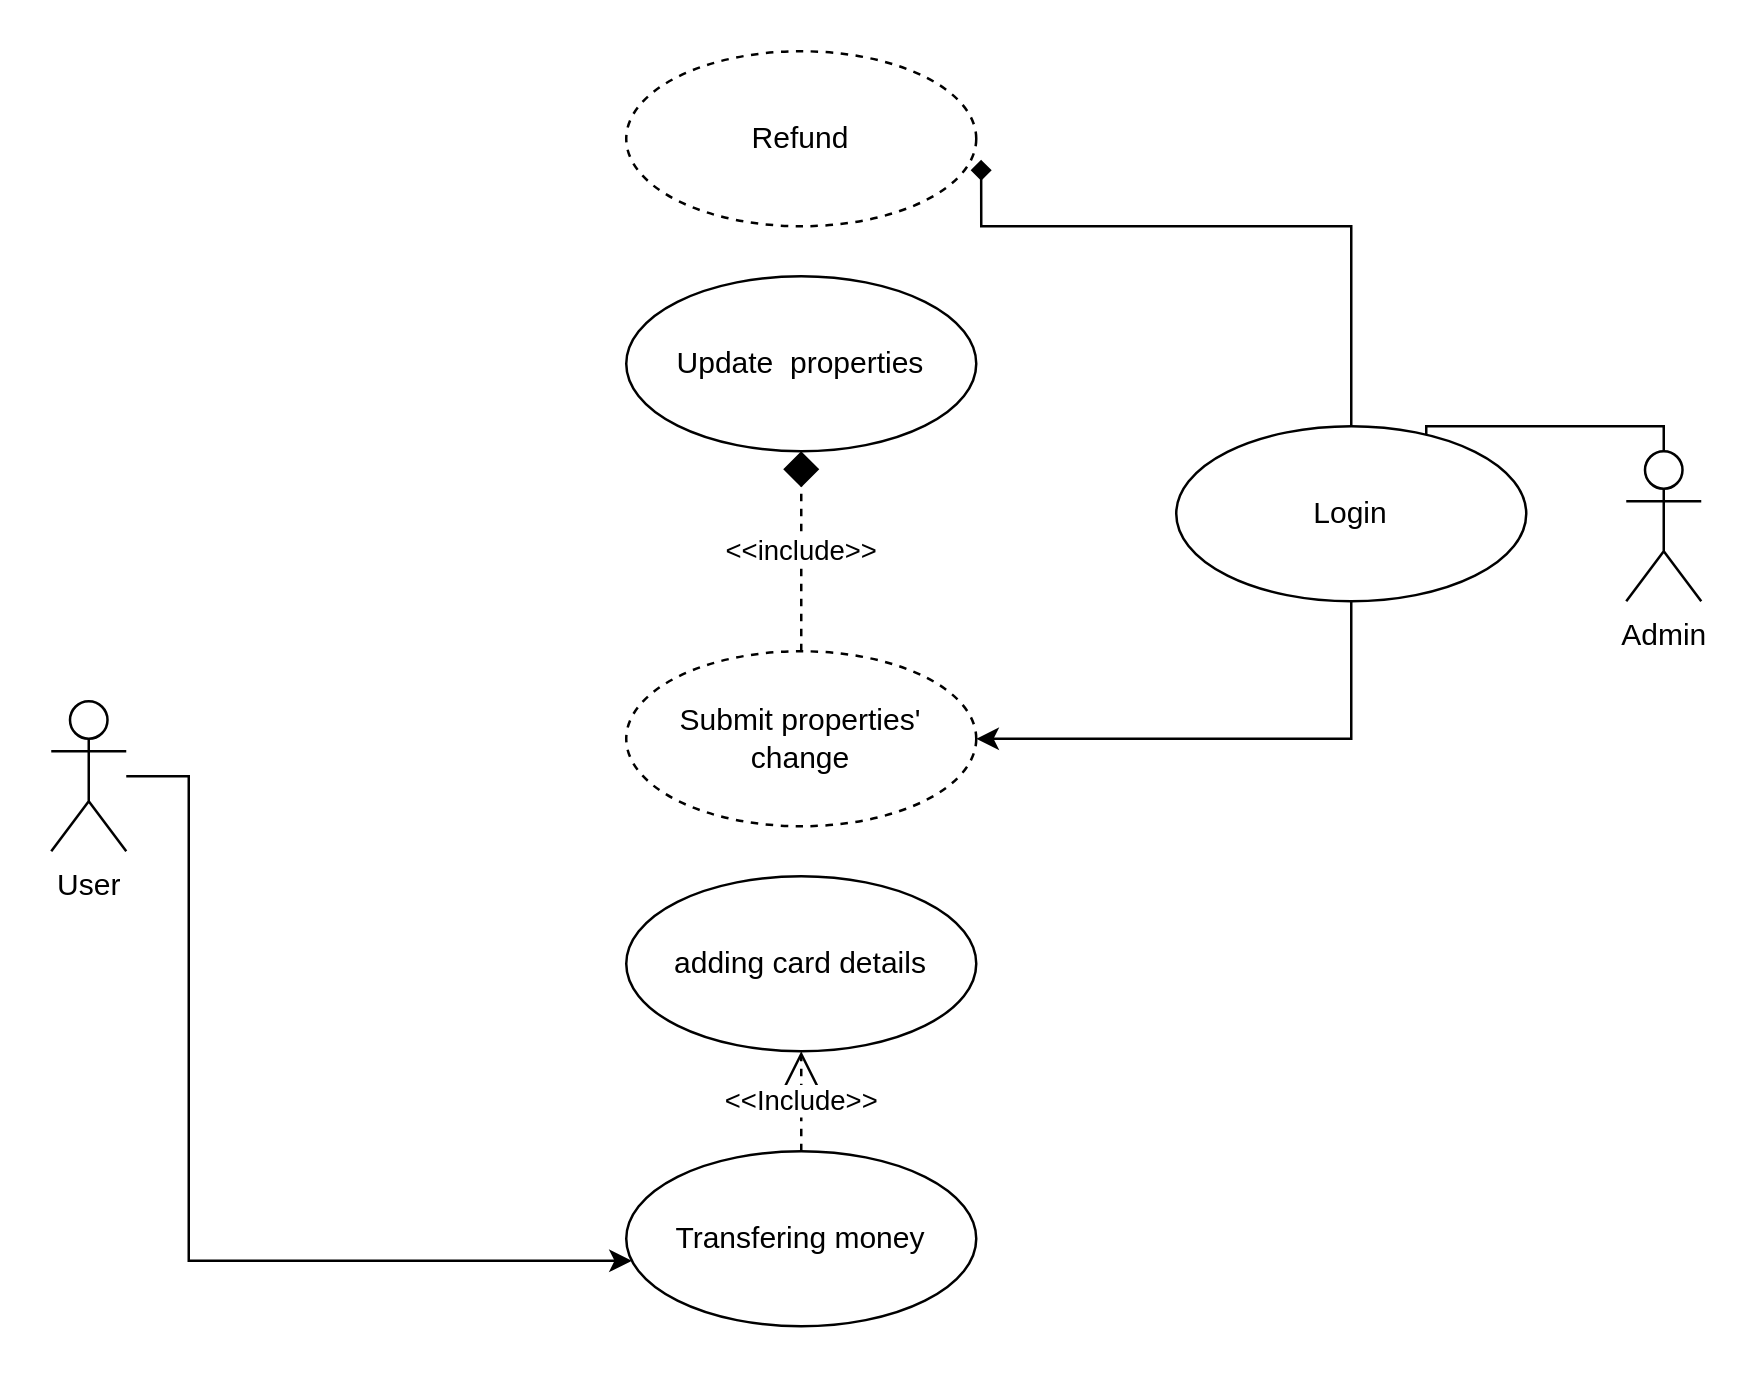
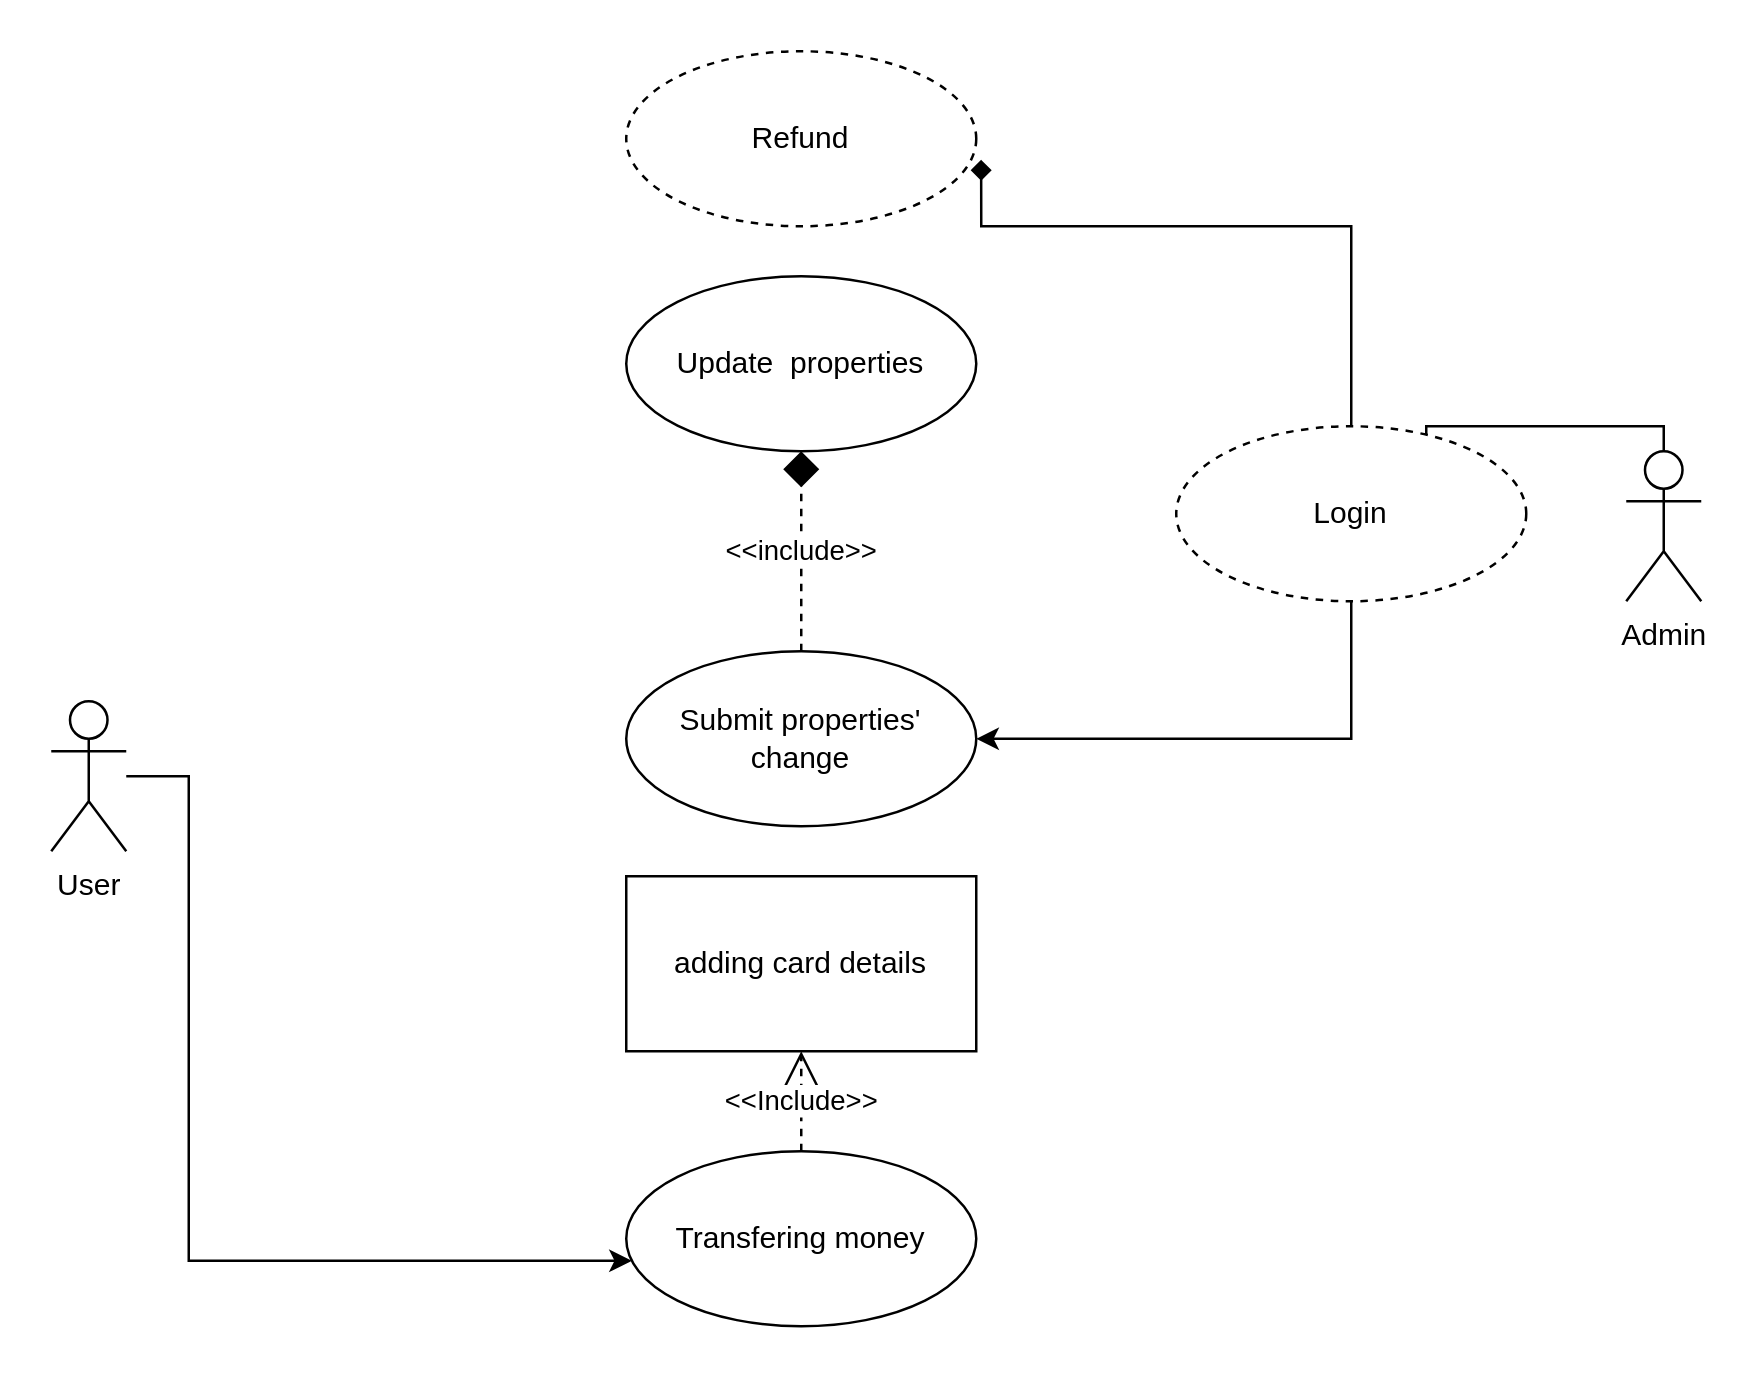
(1351, 514) -> (1351, 514)
(801, 739) -> (801, 739)
(801, 964) -> (801, 964)
